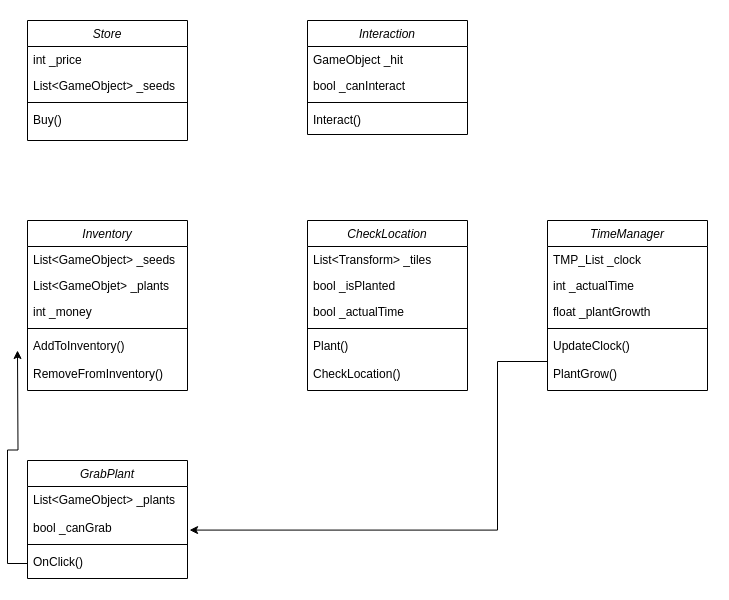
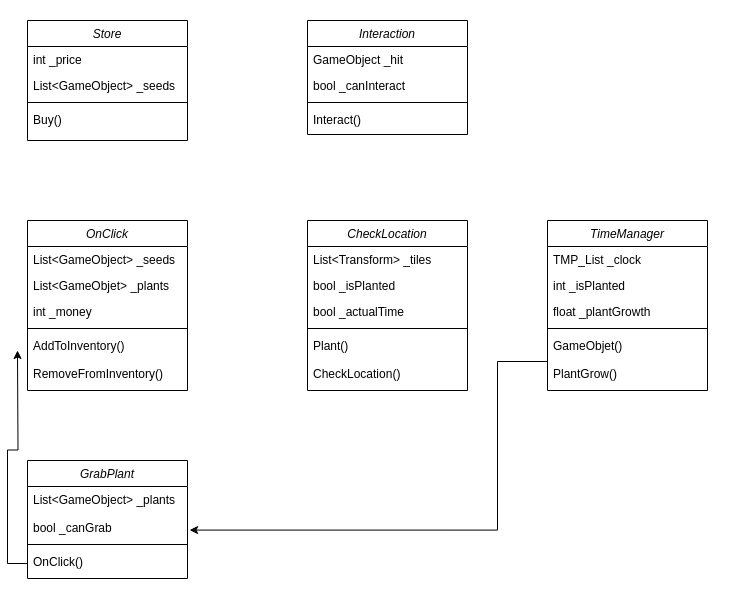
(107, 234) -> (107, 234)
(597, 286) -> (594, 286)
(595, 346) -> (590, 346)
